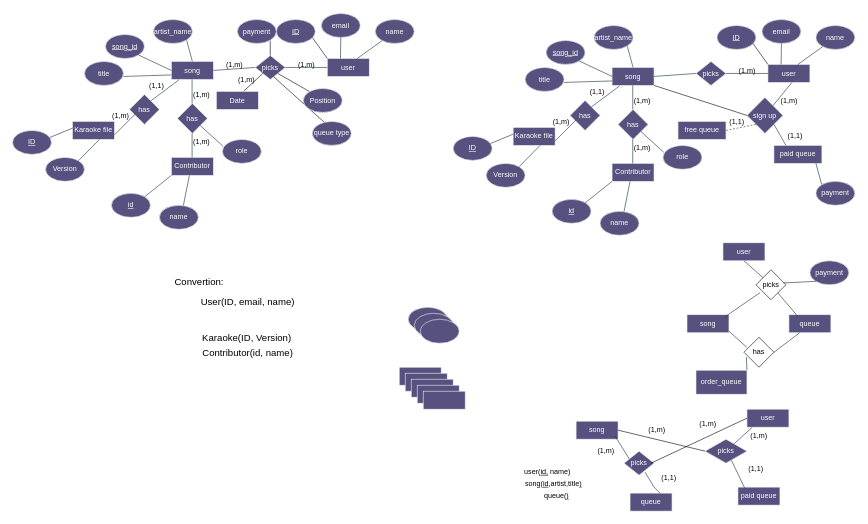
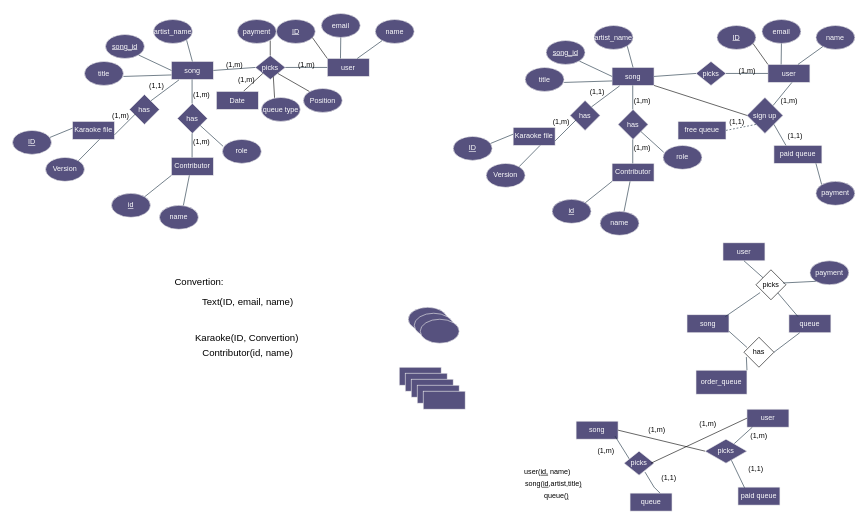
(332, 134) -> (281, 110)
(248, 302) -> (248, 302)
(247, 338) -> (247, 338)
